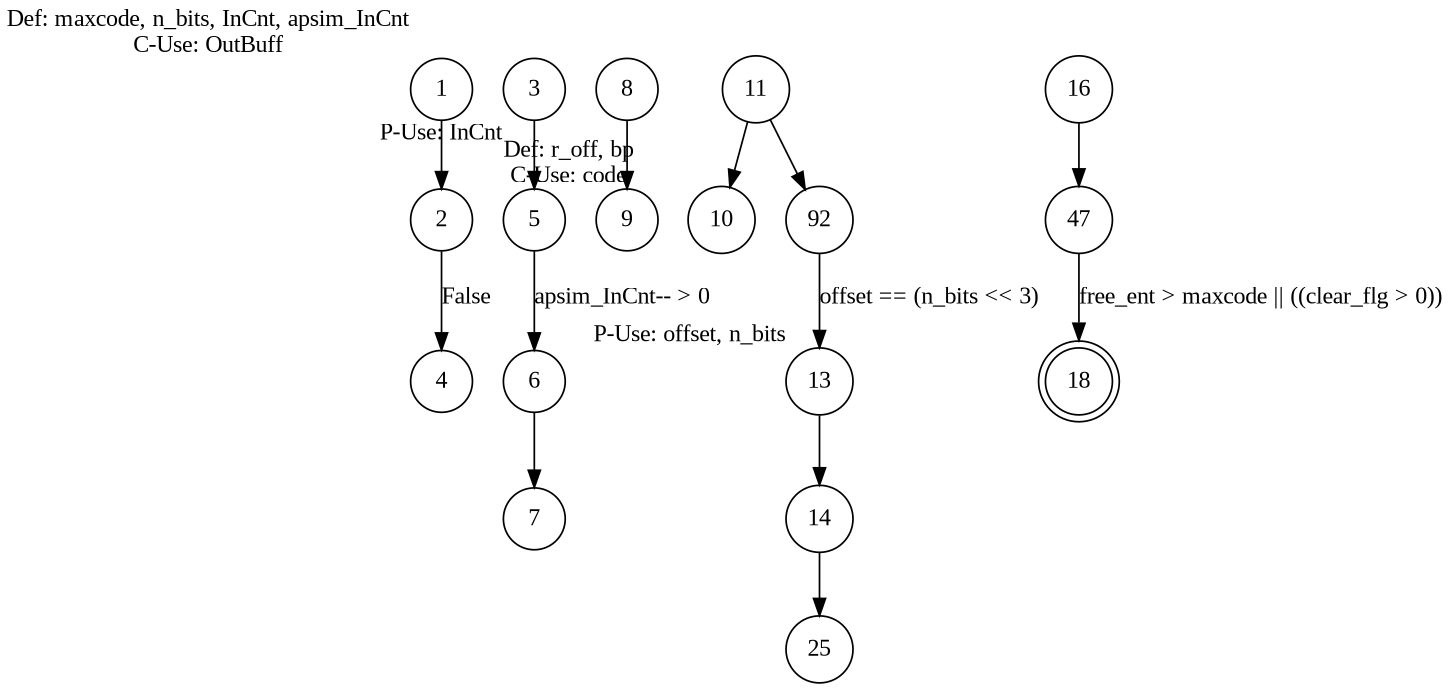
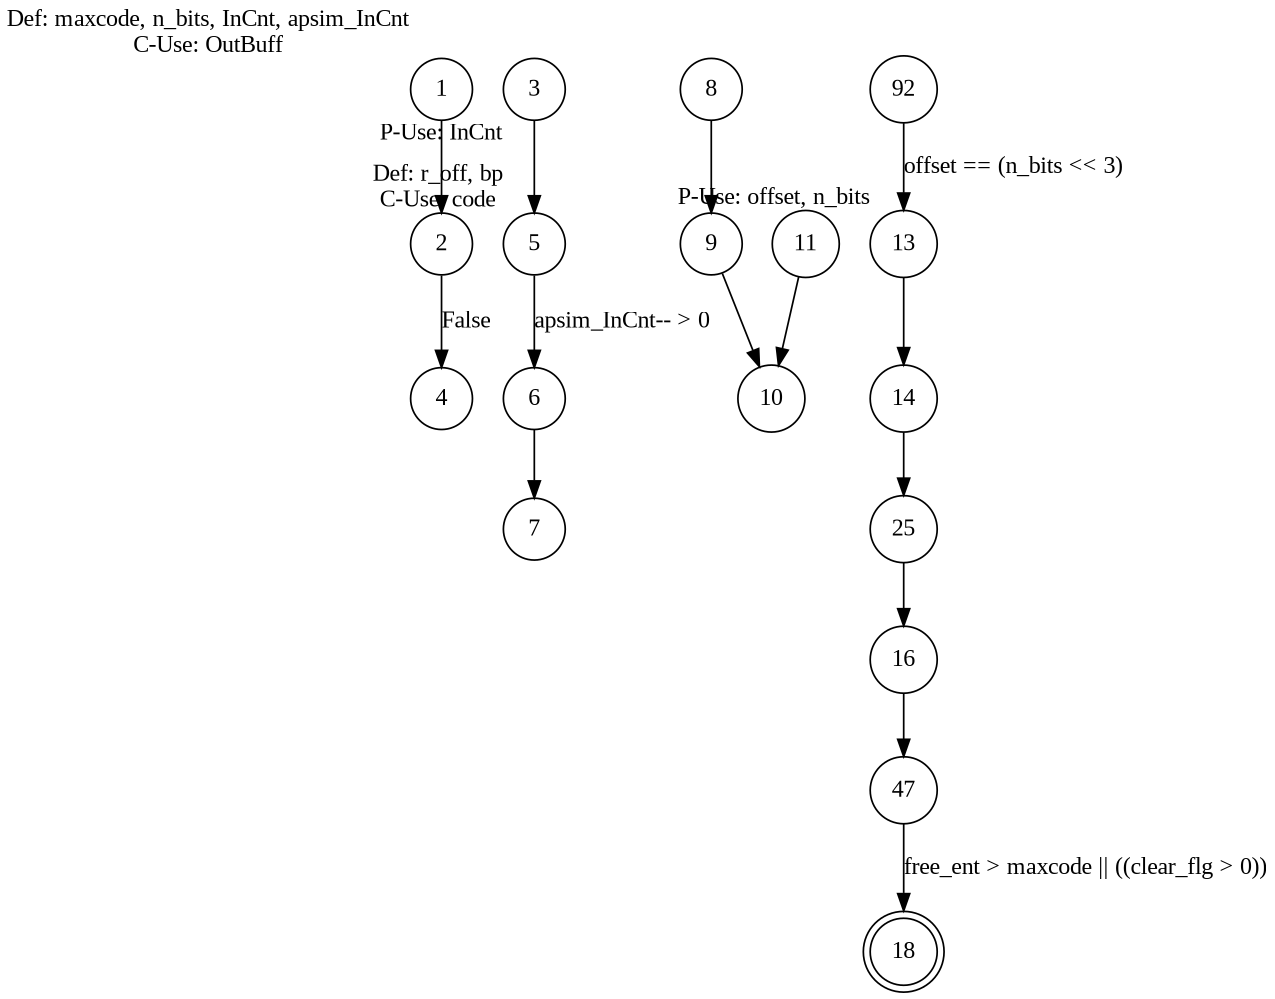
(784, 147) -> none
none -> (738, 312)
none -> (904, 586)
